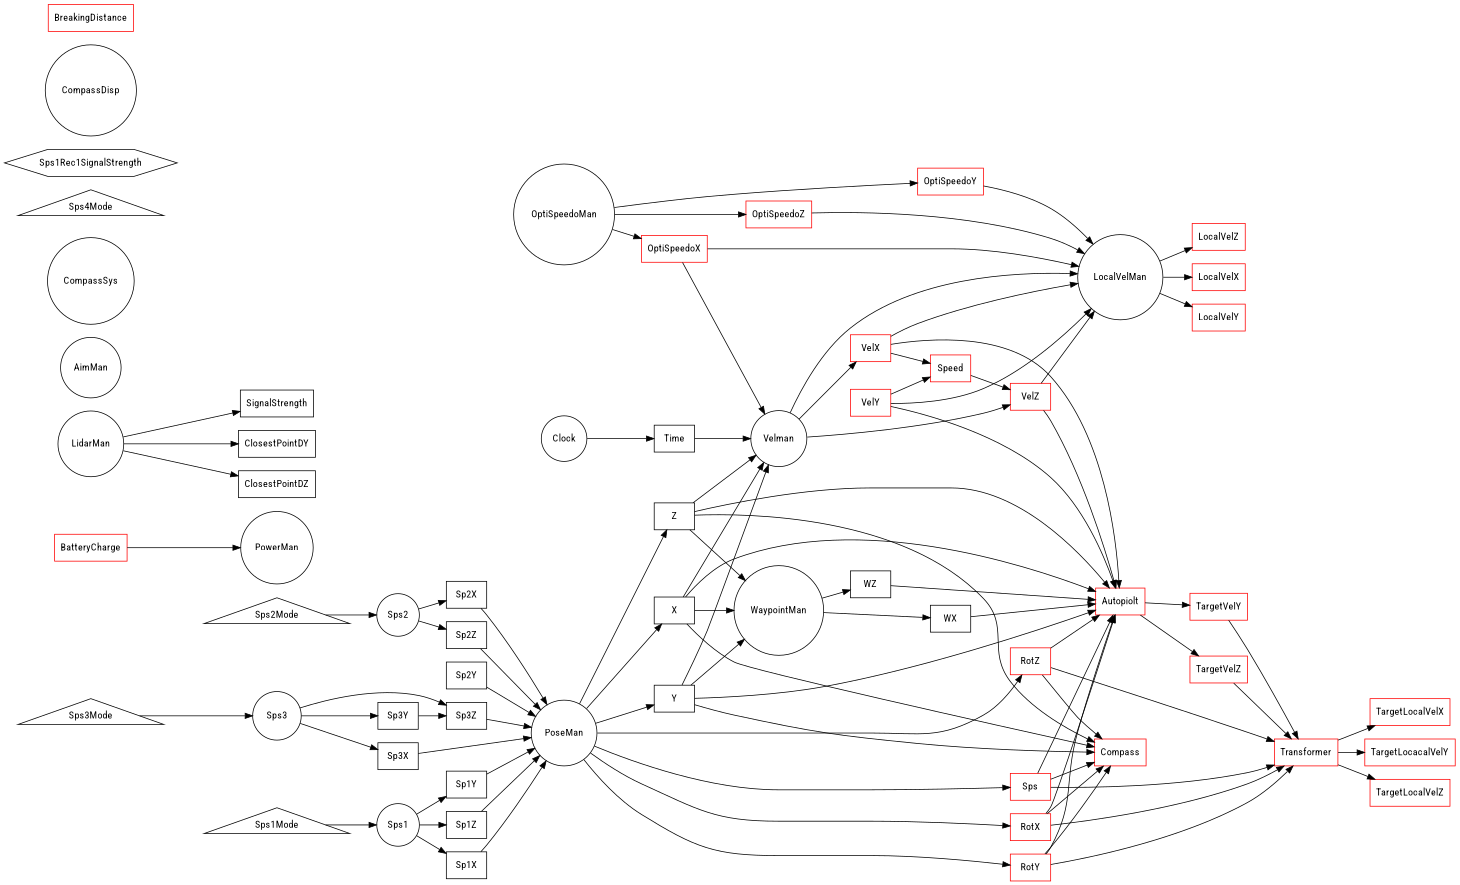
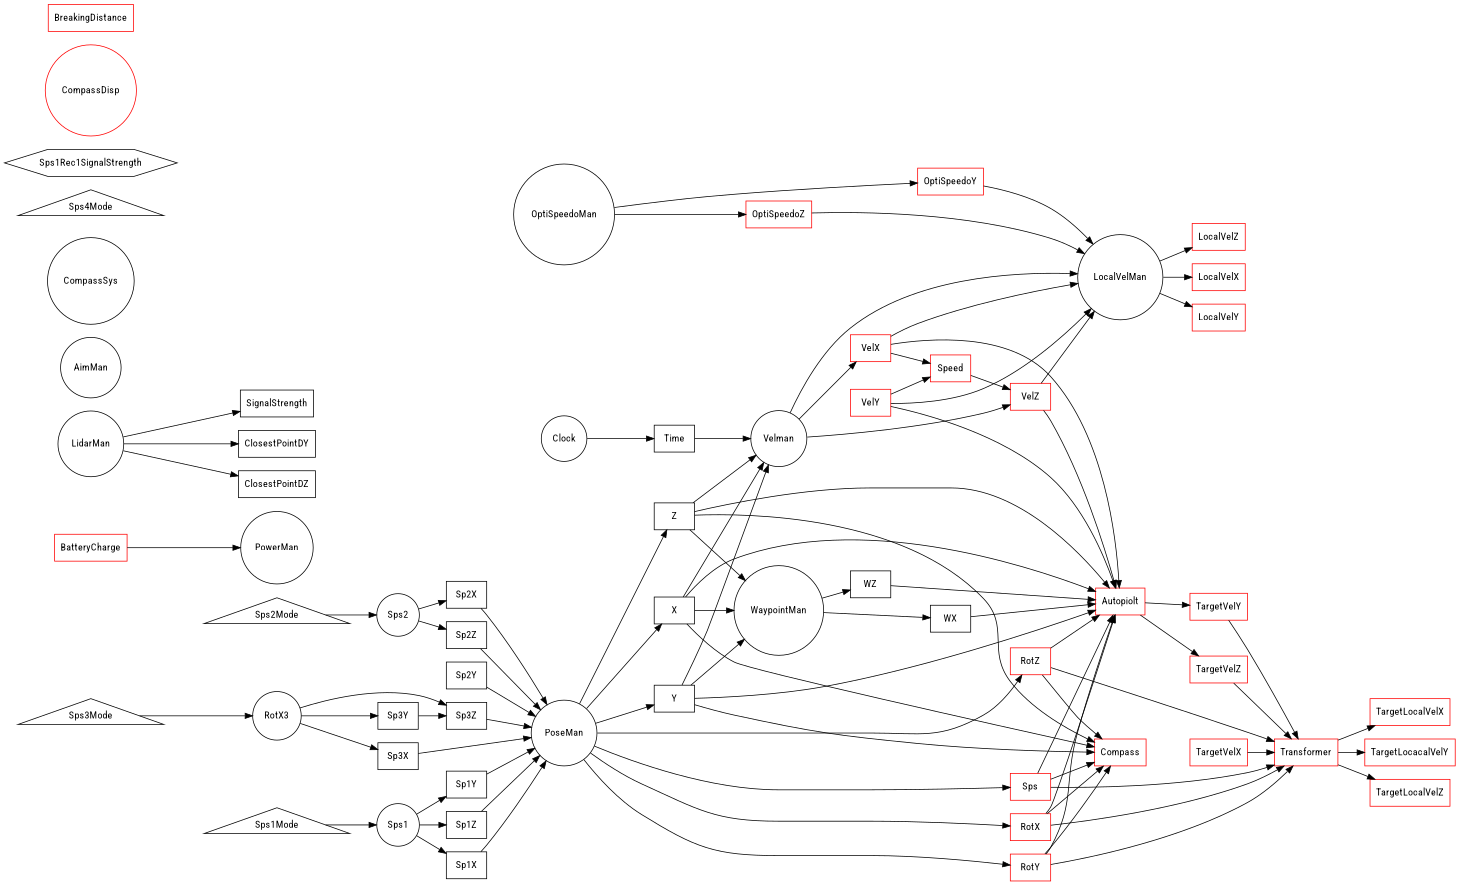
(91, 90) -> (91, 90)
(674, 249) -> none
(277, 716) -> (277, 716)
none -> (1219, 752)
